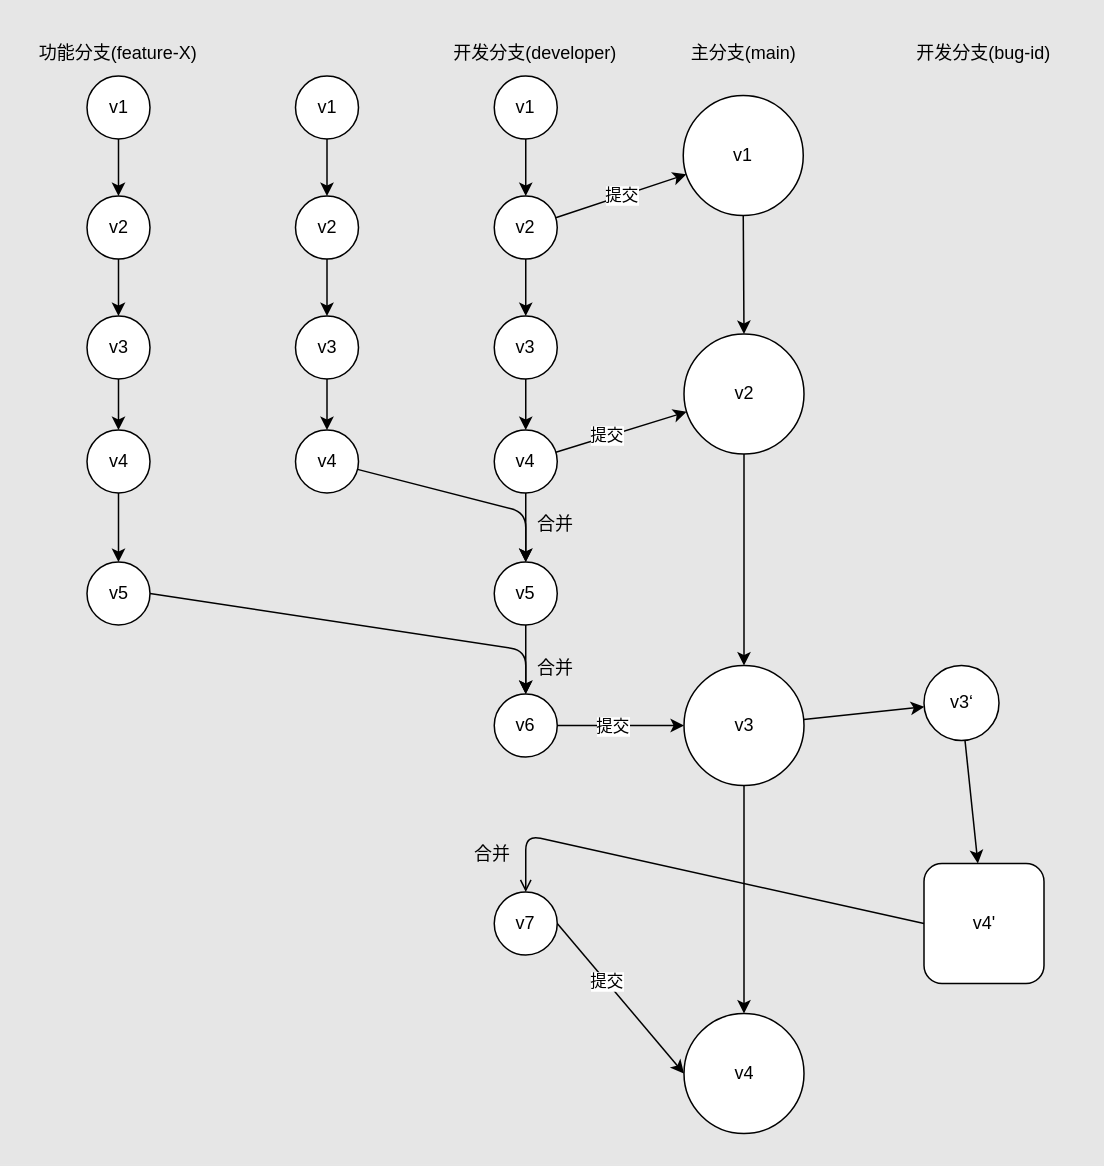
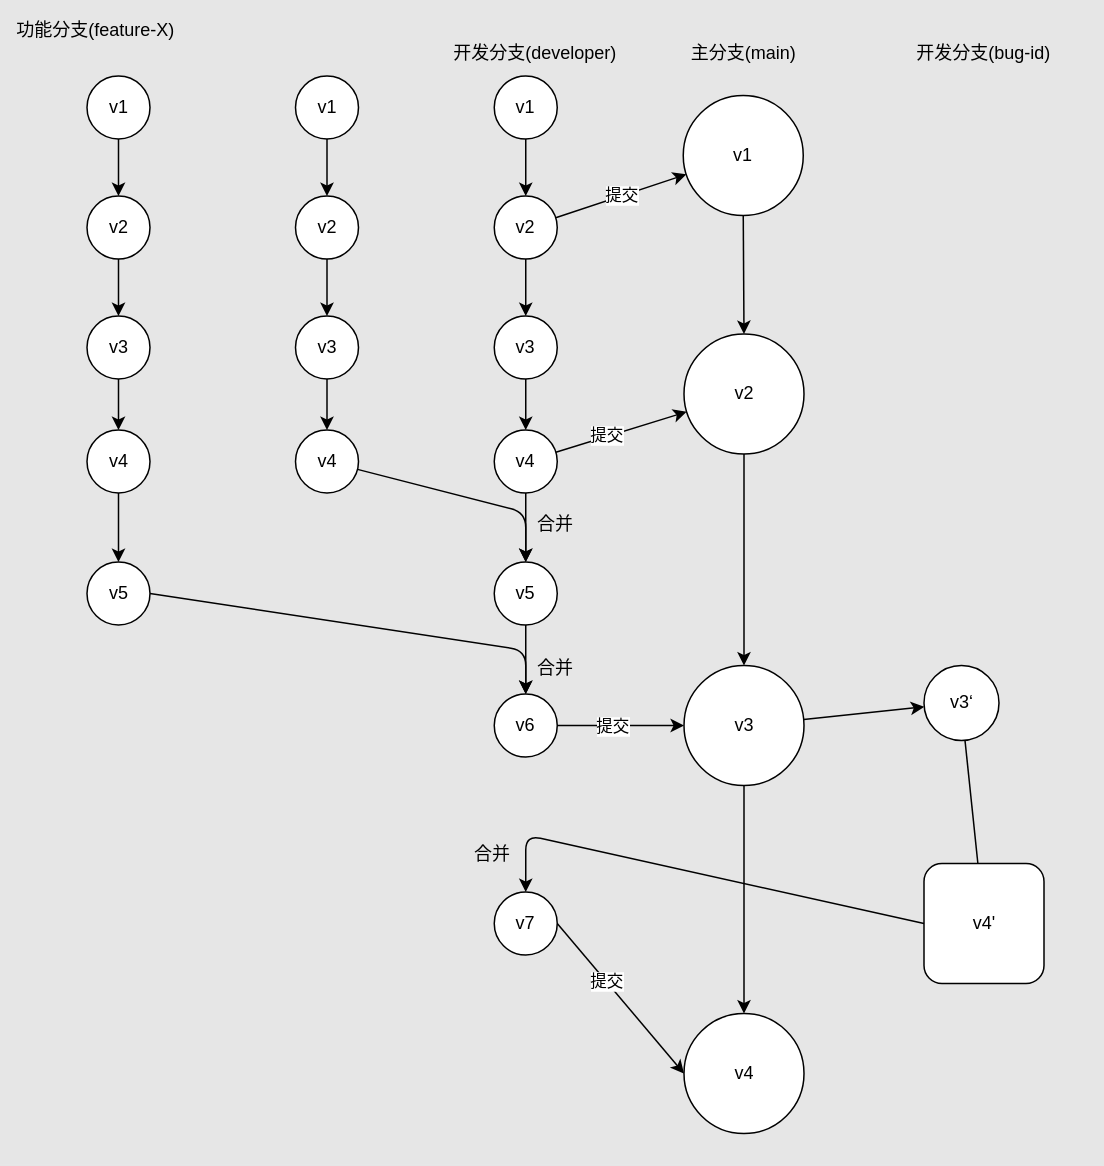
(119, 53) -> (96, 31)
(977, 852) -> (977, 856)
(526, 882) -> (526, 880)
